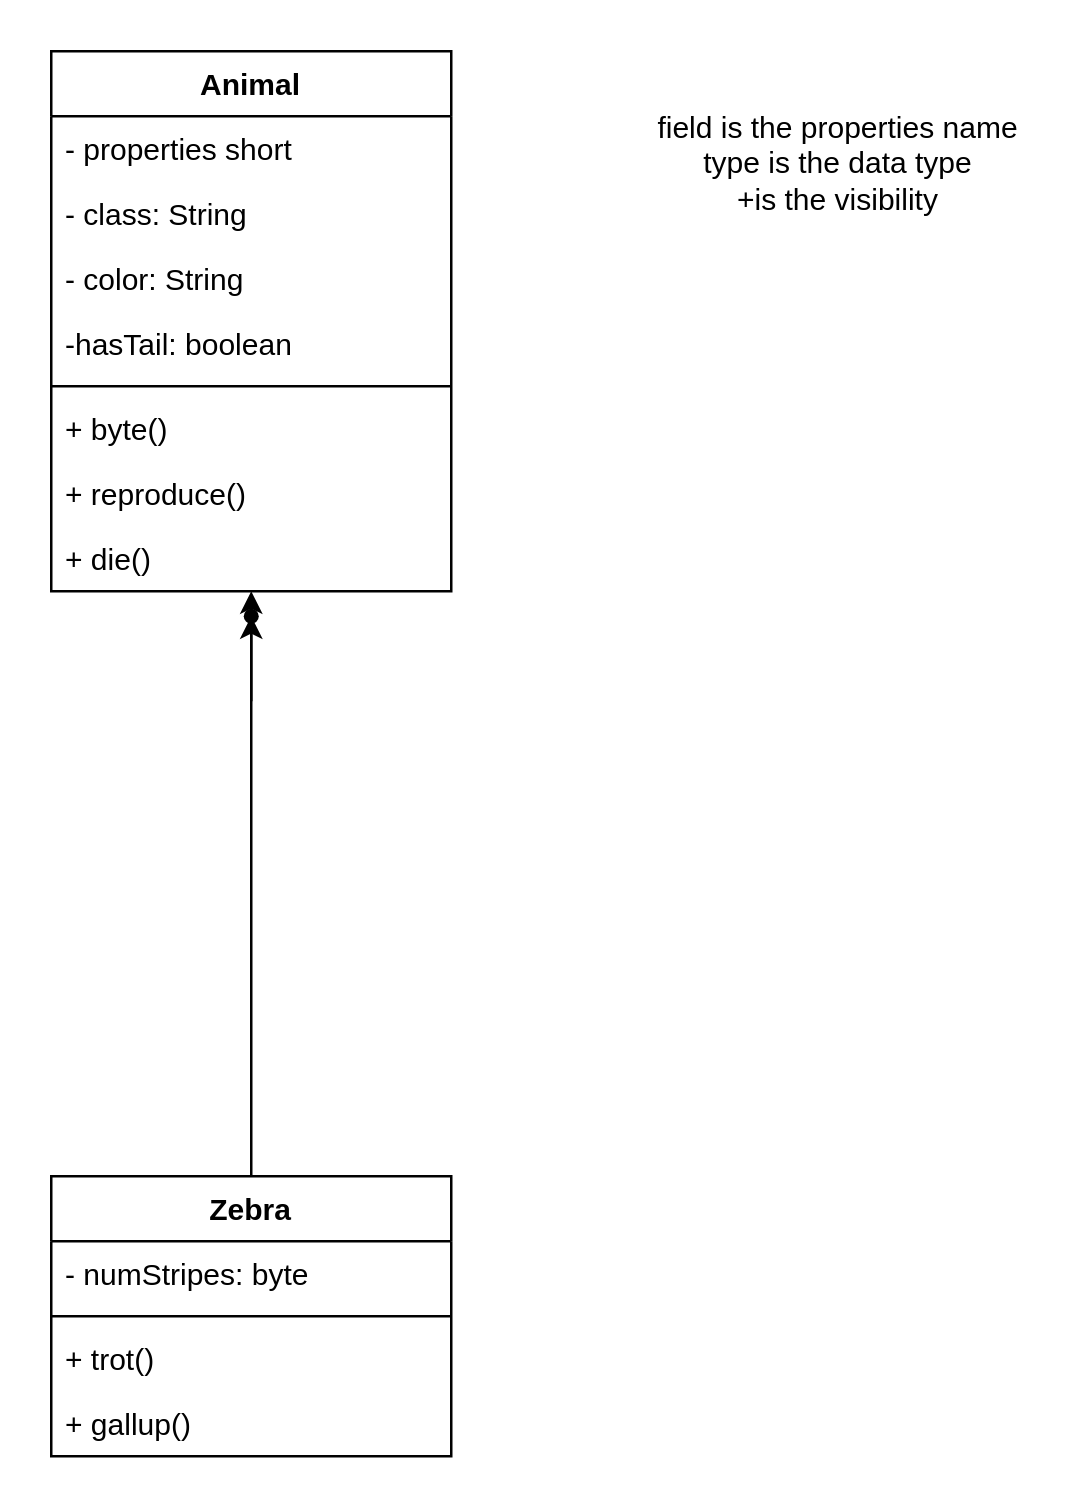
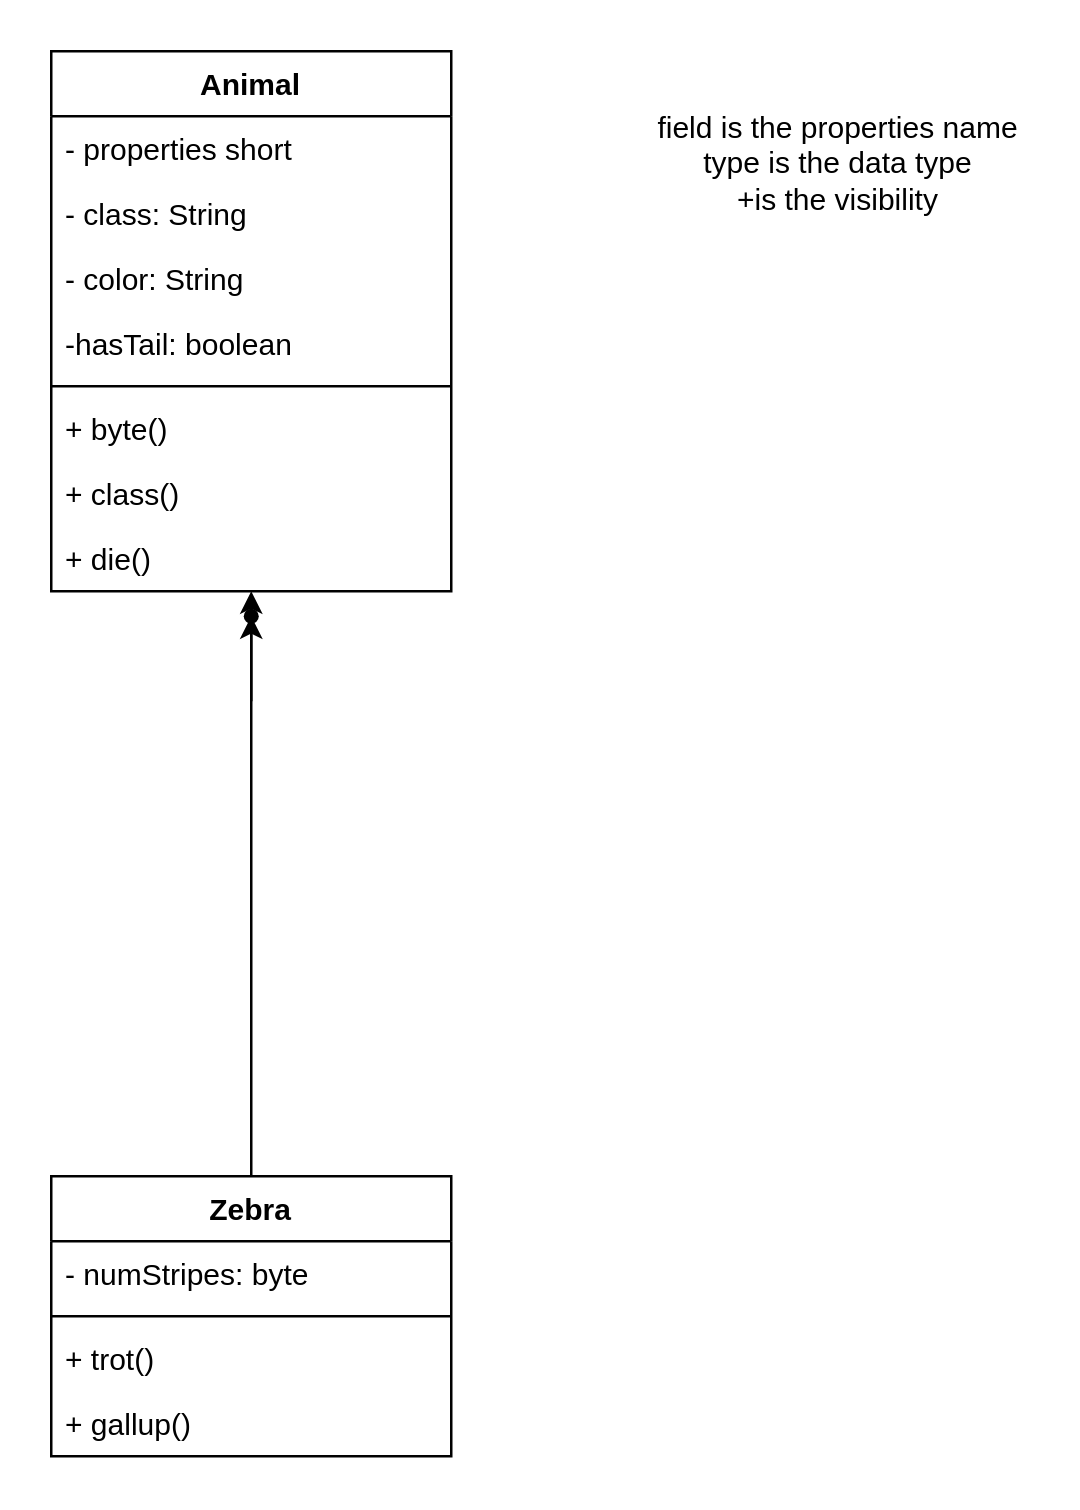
(172, 497) -> (134, 497)
